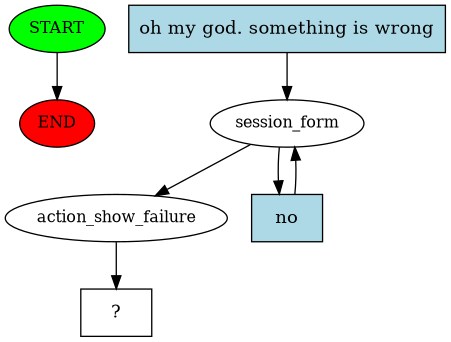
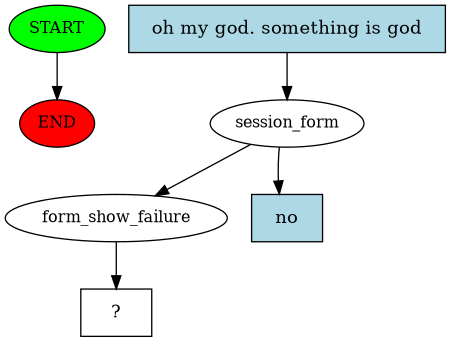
(287, 29) -> (287, 29)
(296, 177) -> none
(116, 218) -> (116, 218)
